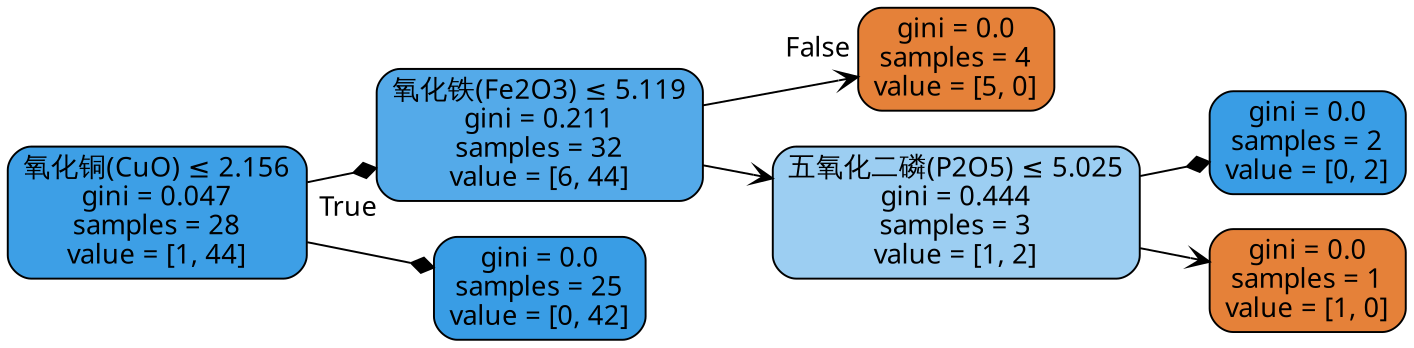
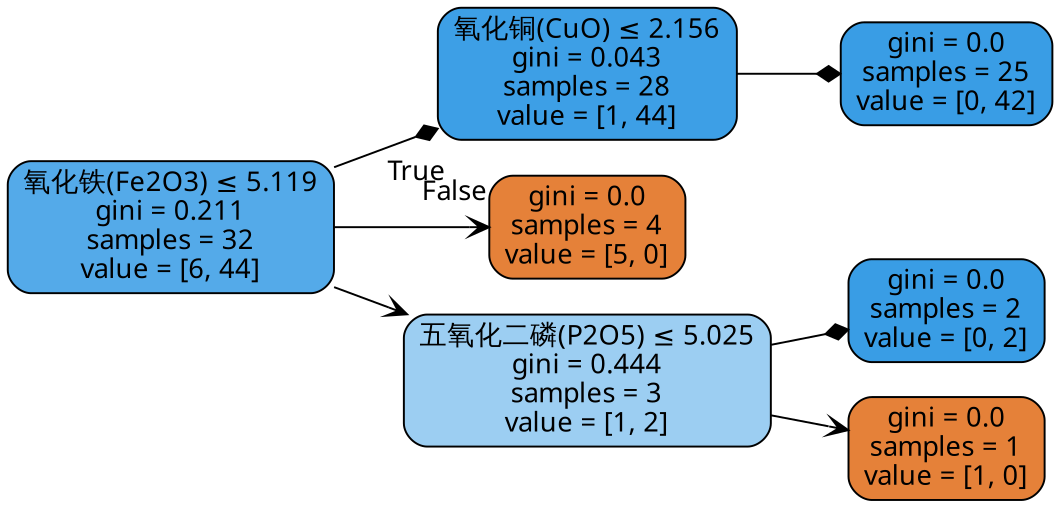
(330, 178) -> (375, 152)
(157, 197) -> (587, 58)
